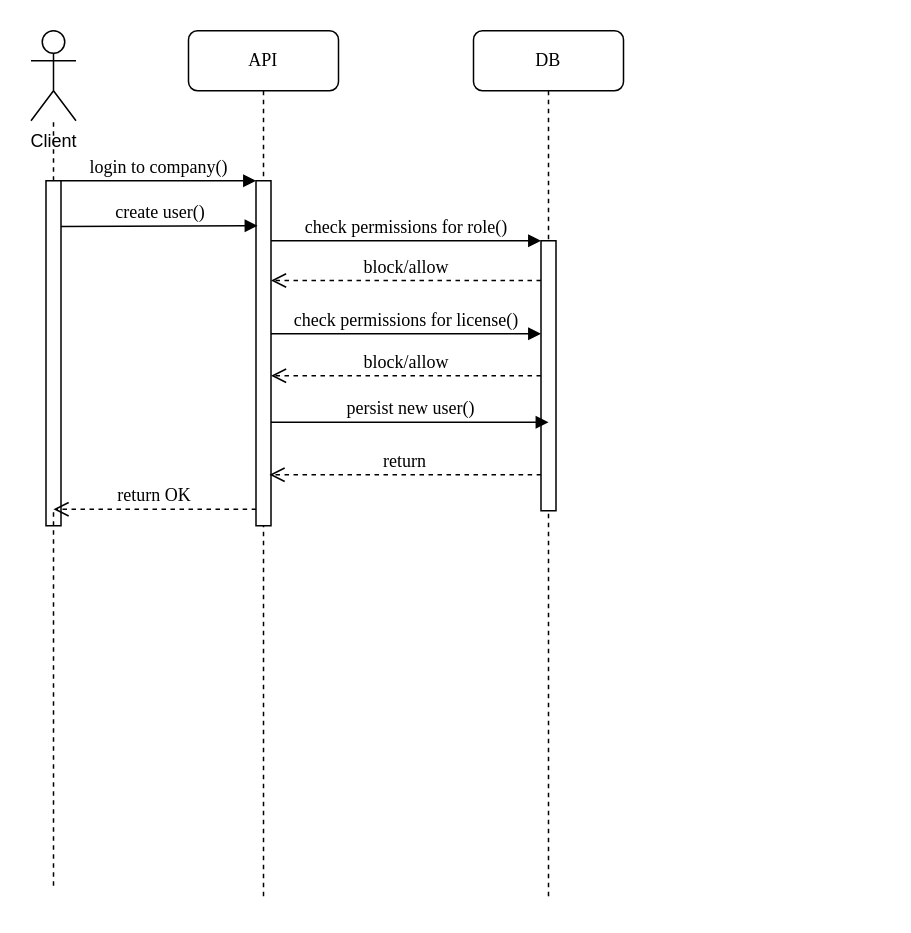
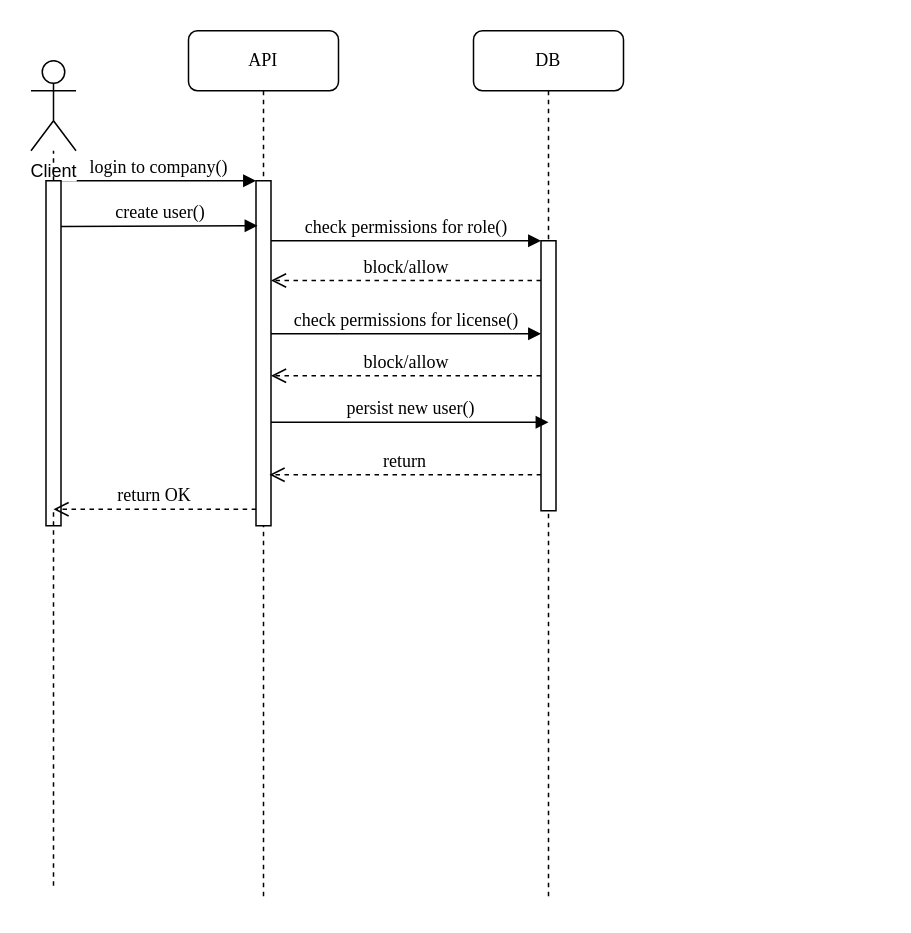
(53, 76) -> (53, 106)
